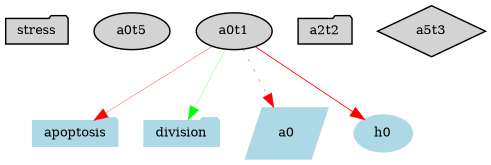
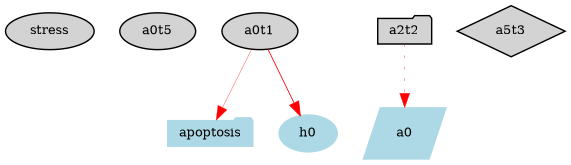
(37, 31) -> (50, 31)
(255, 72) -> (405, 68)
(182, 133) -> none
